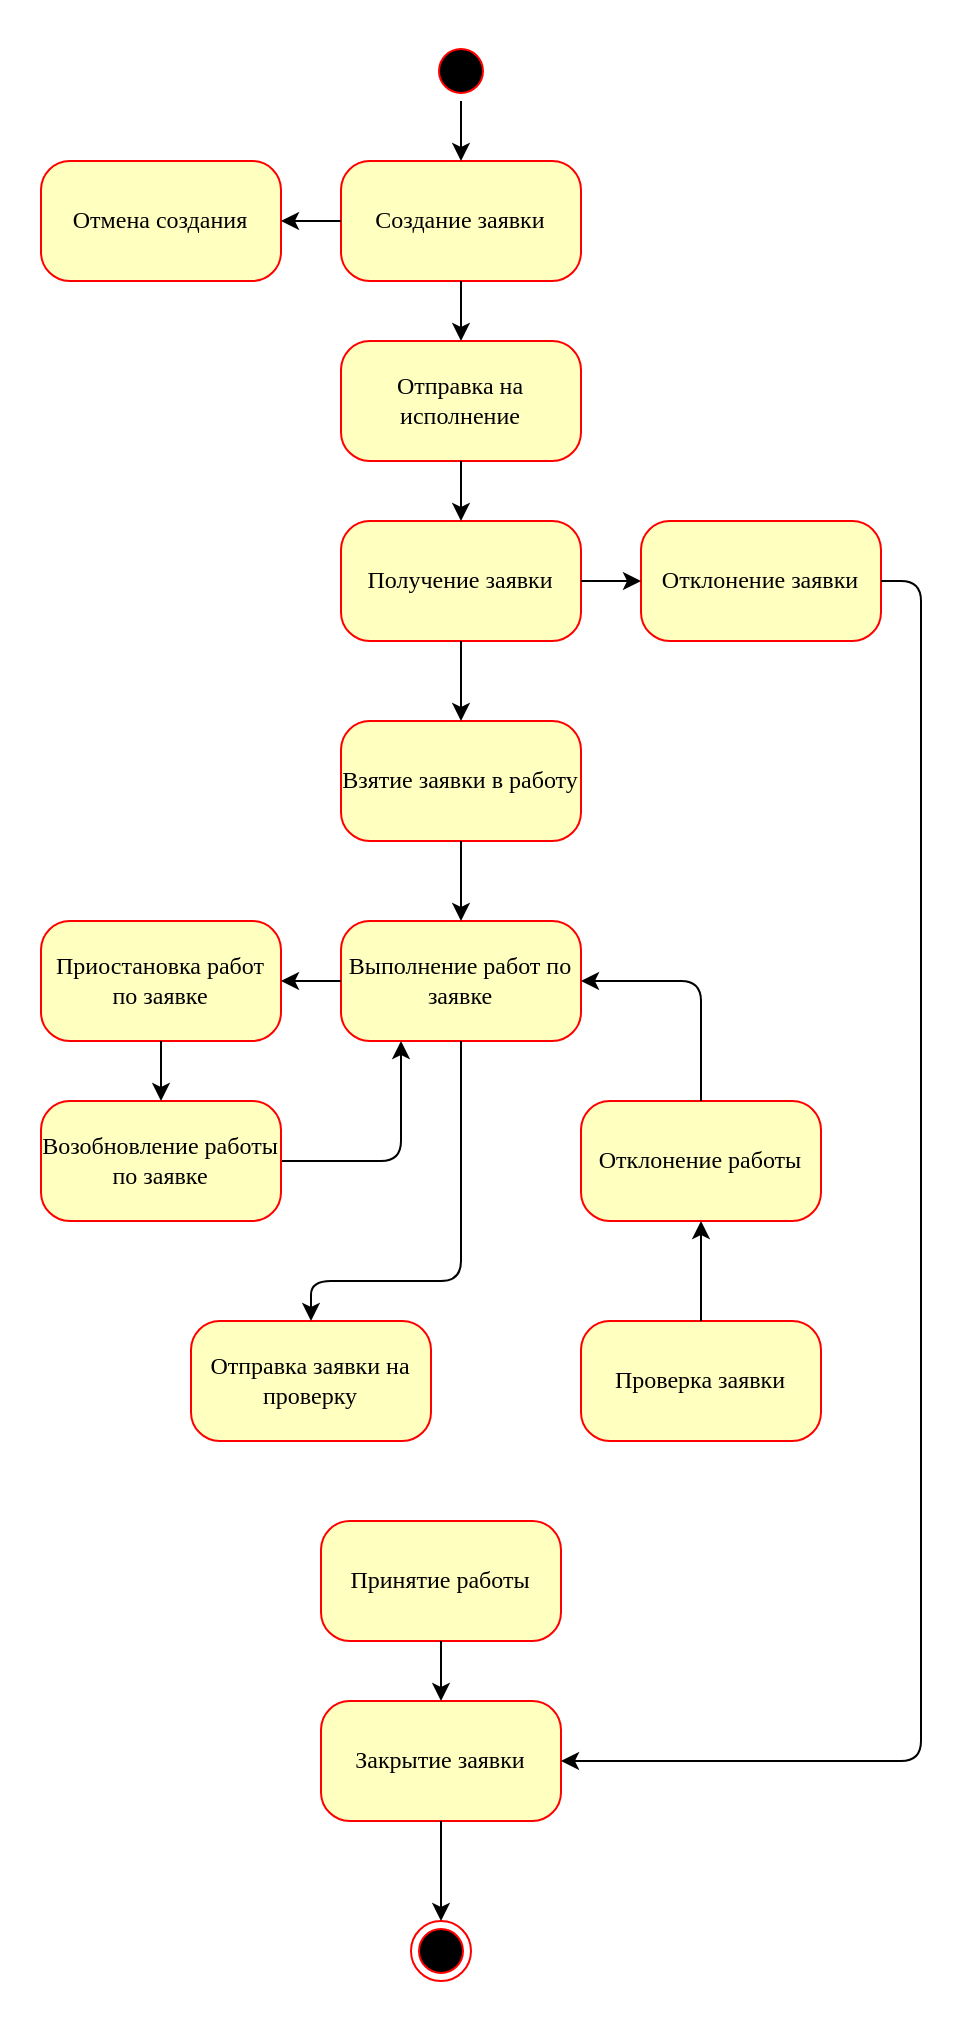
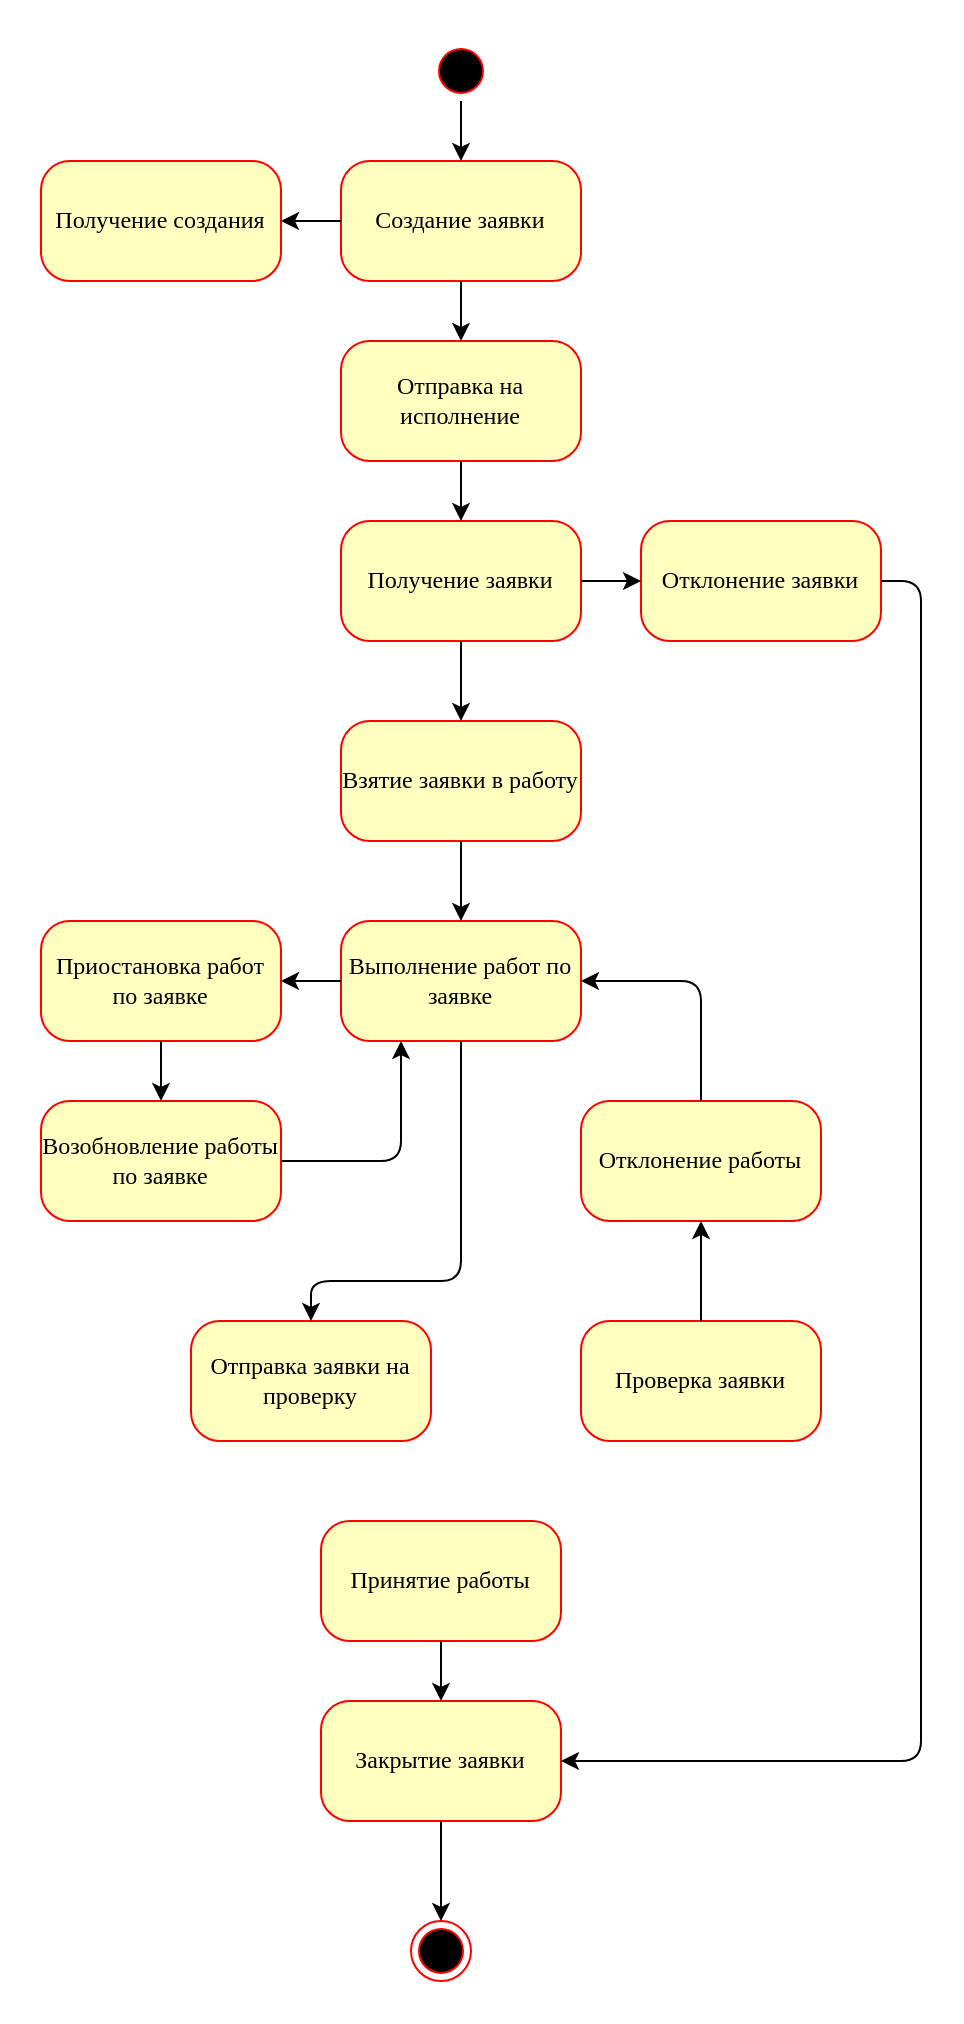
(161, 221) -> (161, 221)
